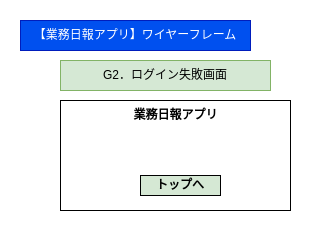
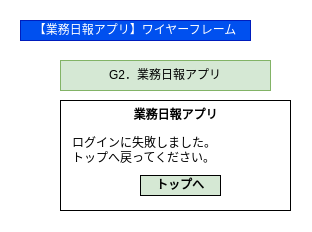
(136, 36) -> (136, 31)
(166, 76) -> (166, 76)
none -> (176, 151)
